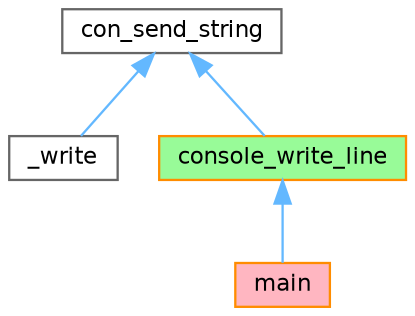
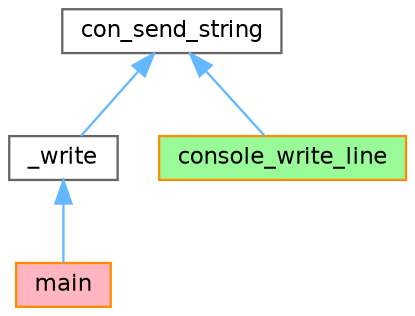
(283, 233) -> (63, 233)
